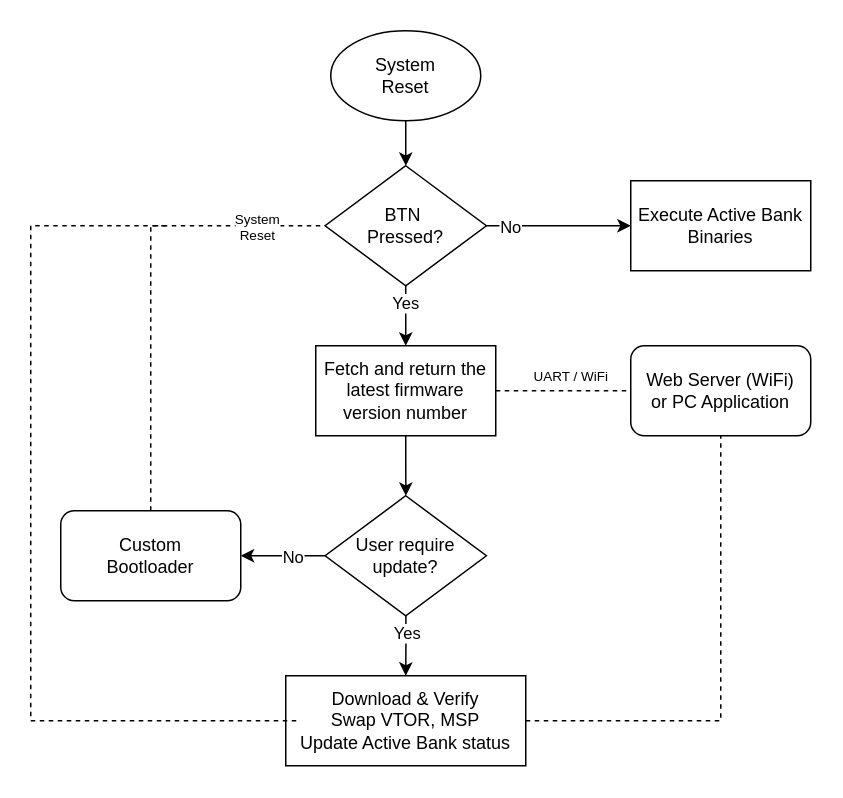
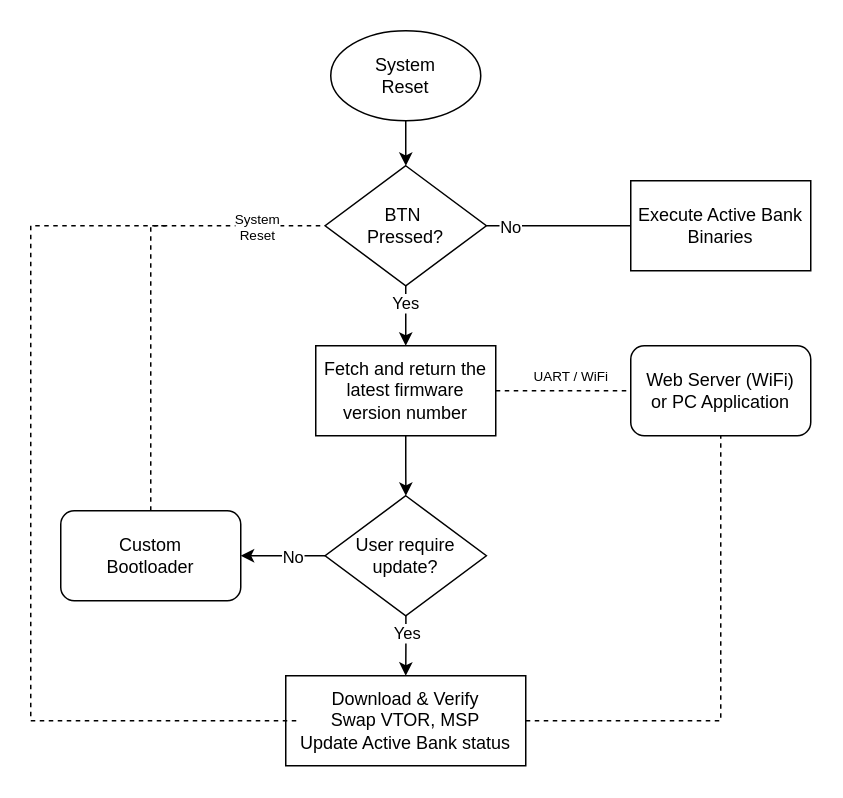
(619, 226) -> (623, 226)
